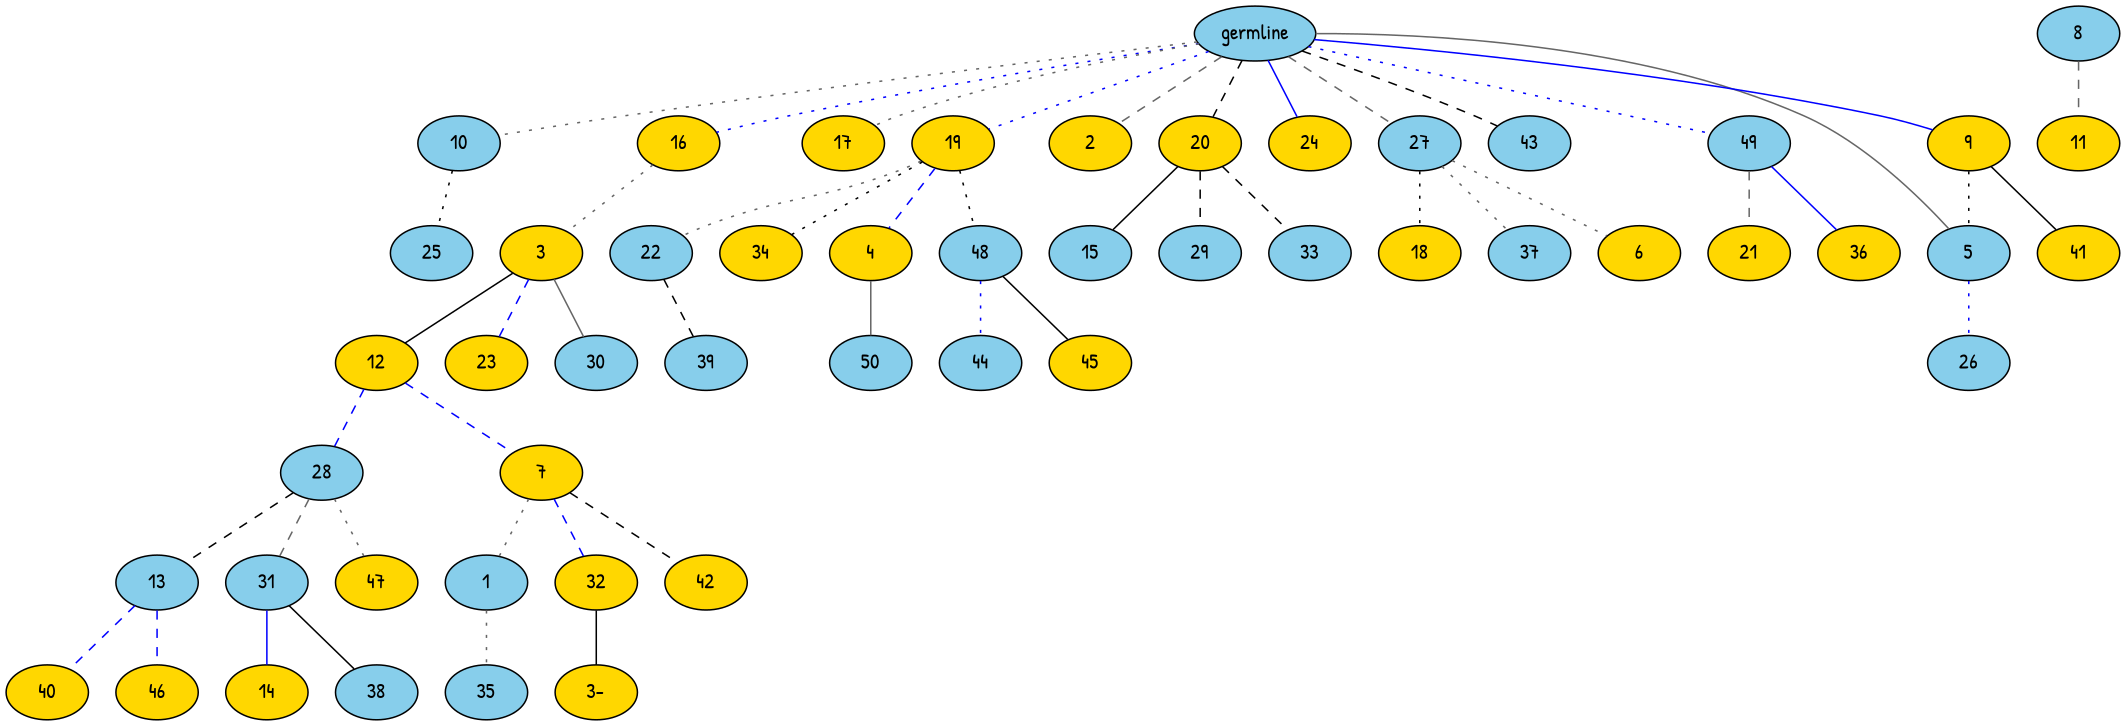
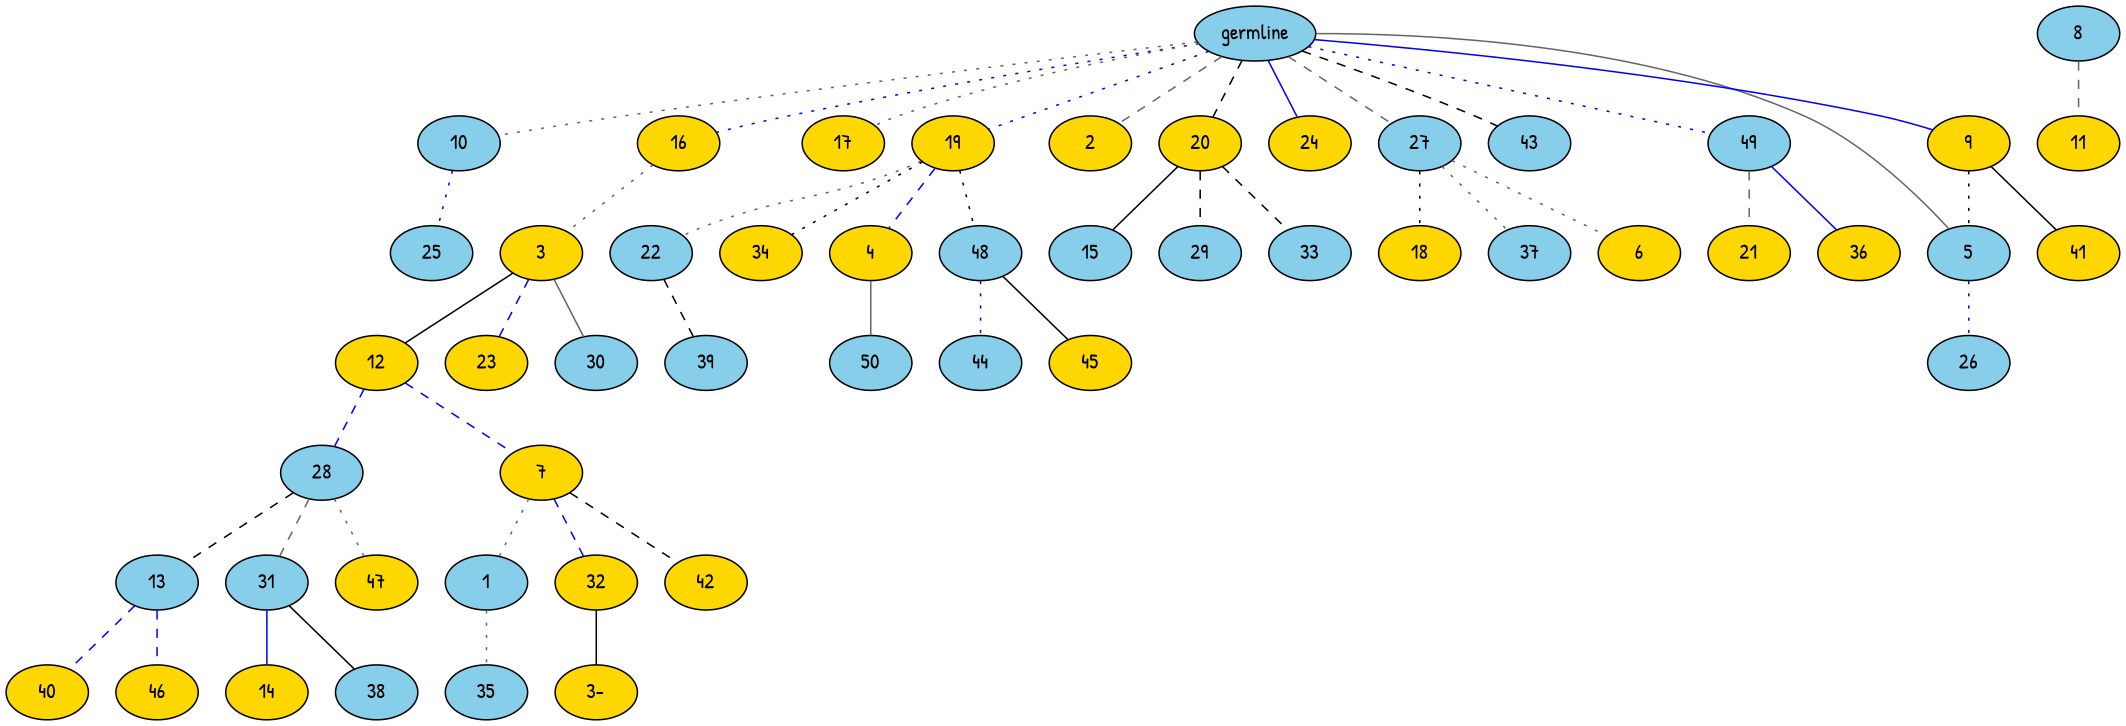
(445, 198) -> (445, 198)
